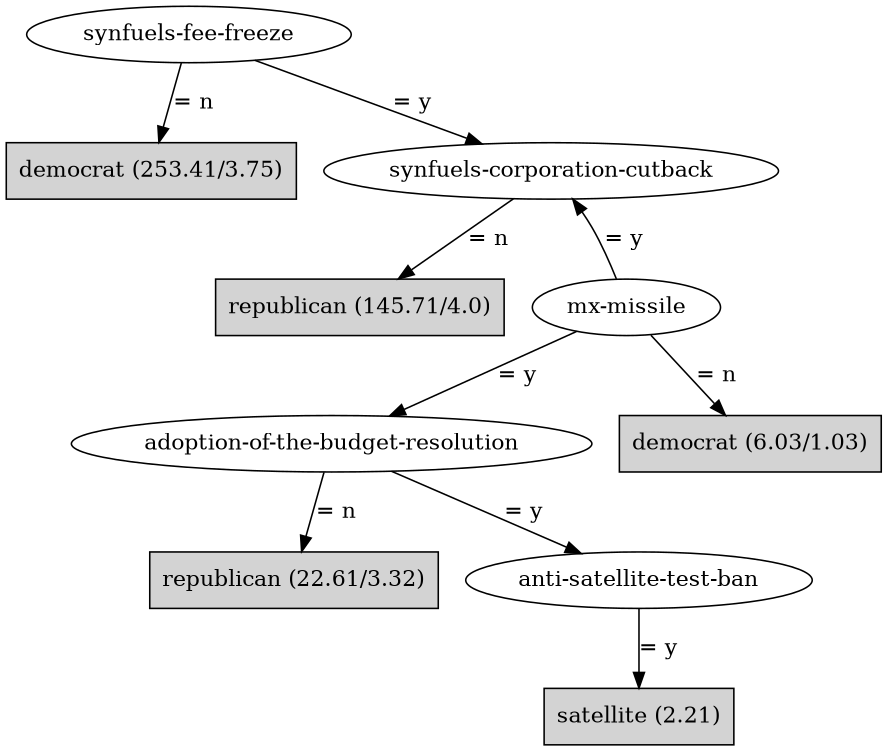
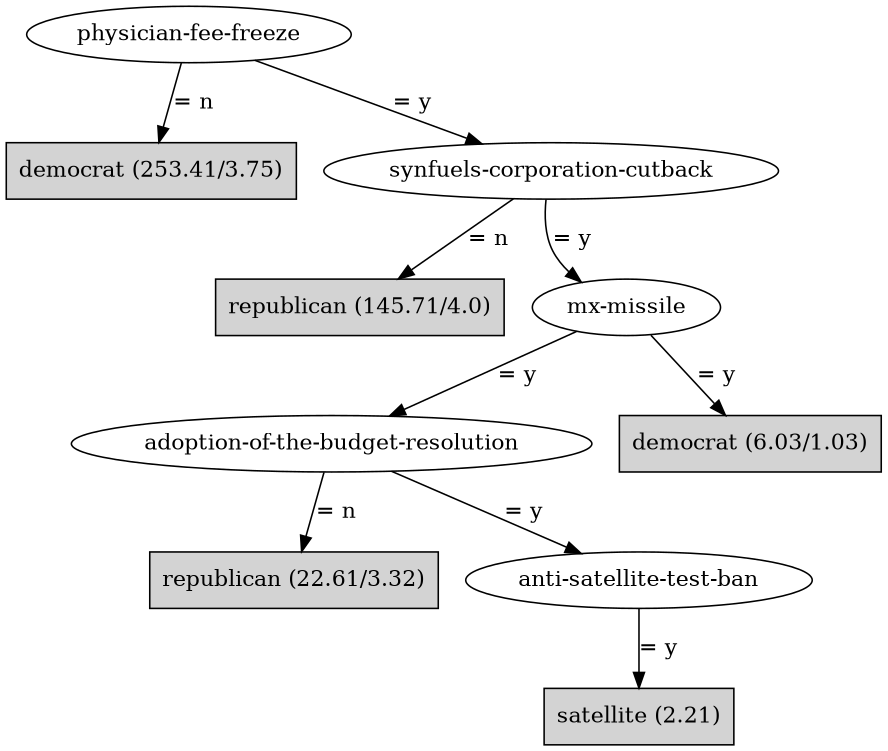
(189, 34) -> (189, 34)
(601, 244) -> (548, 239)
(717, 376) -> (717, 376)
